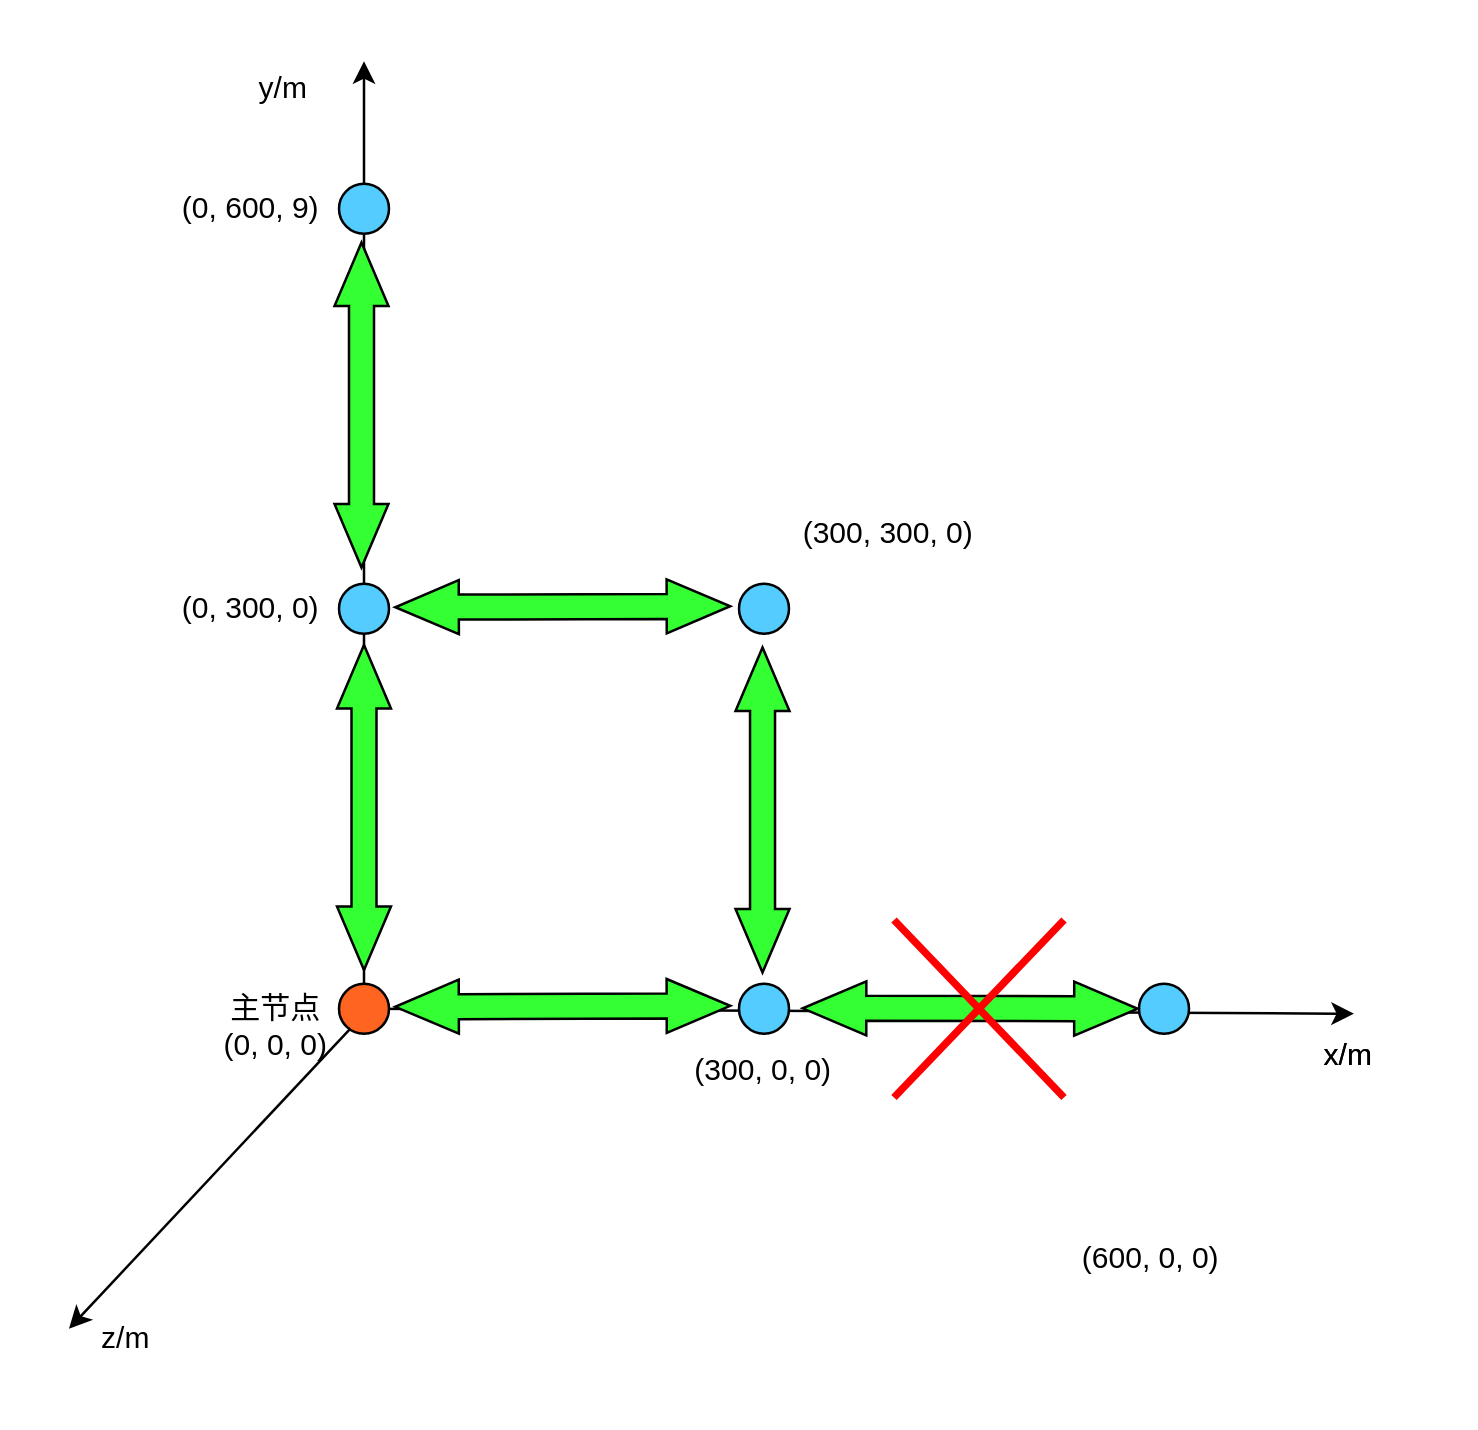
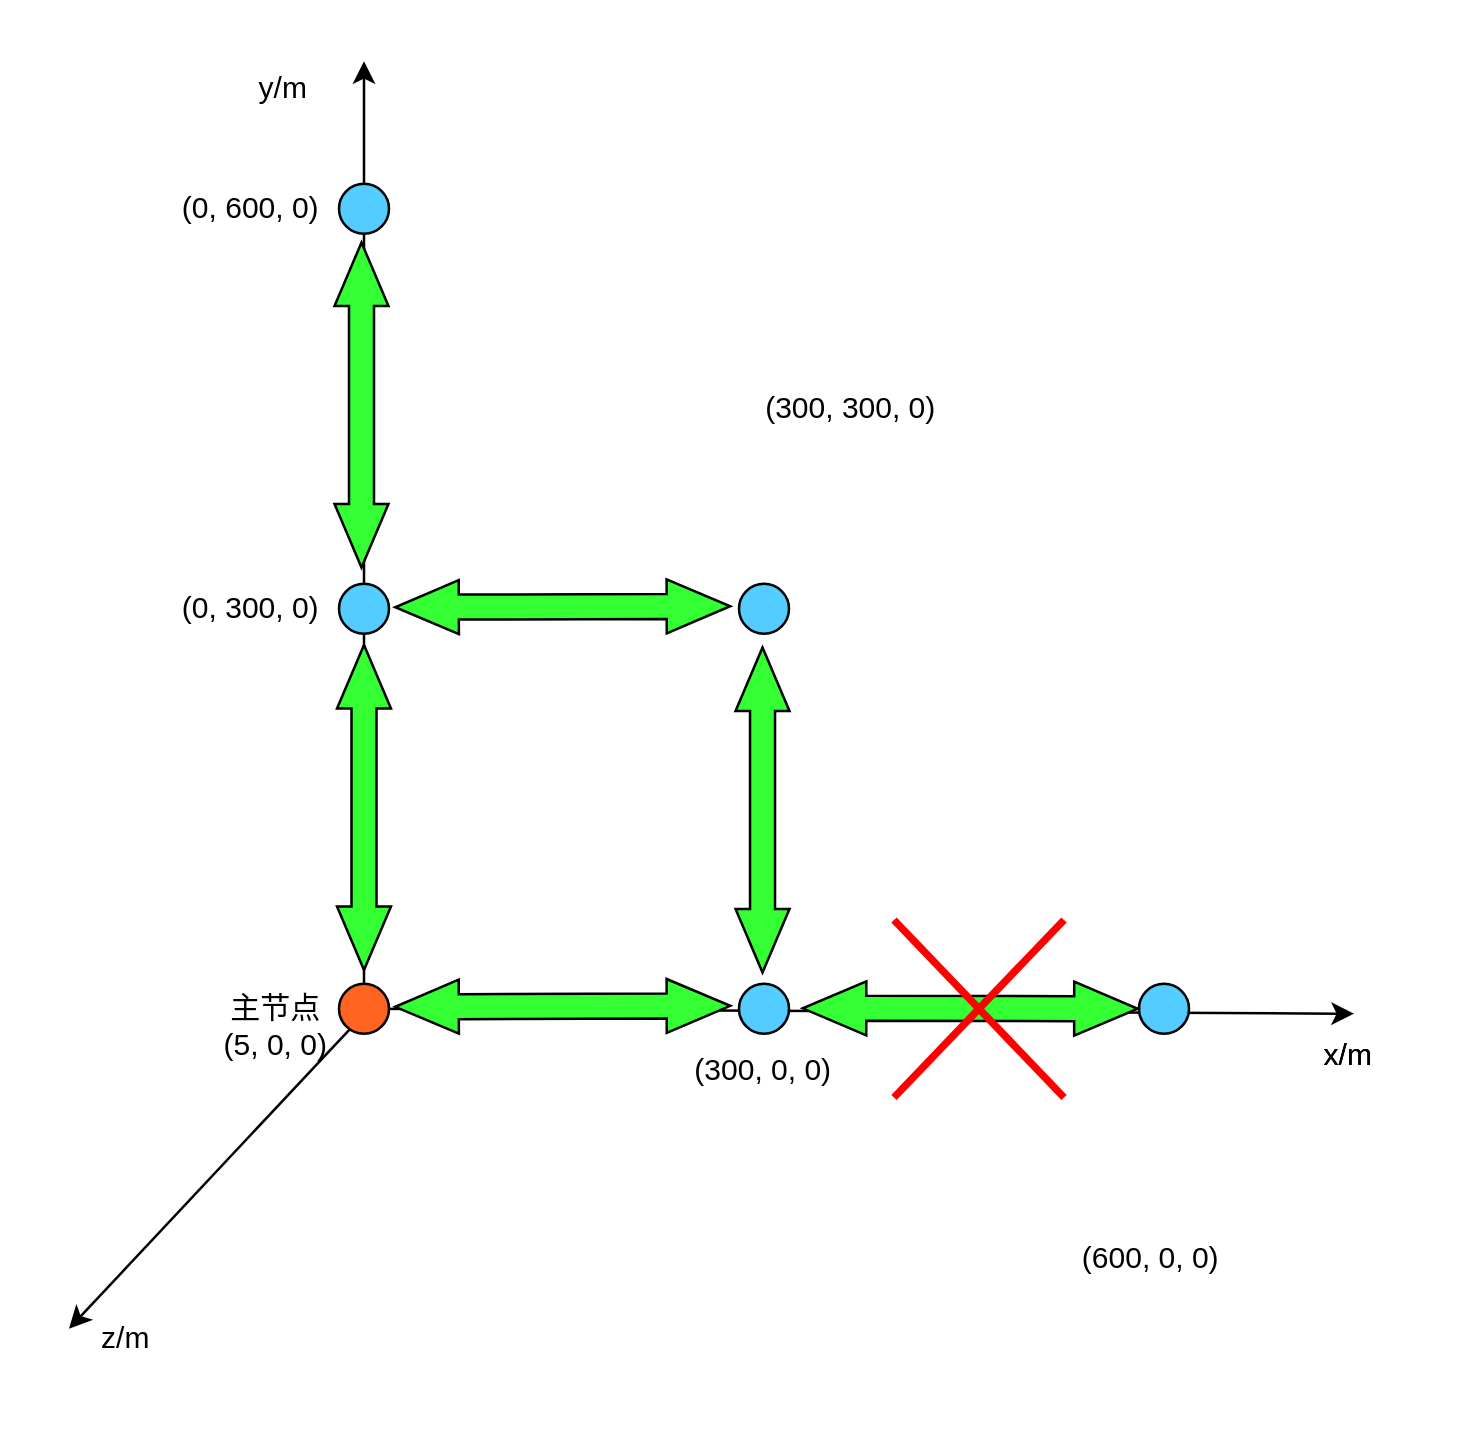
(251, 209) -> (251, 209)
(889, 534) -> (851, 409)
(276, 1046) -> (276, 1046)
